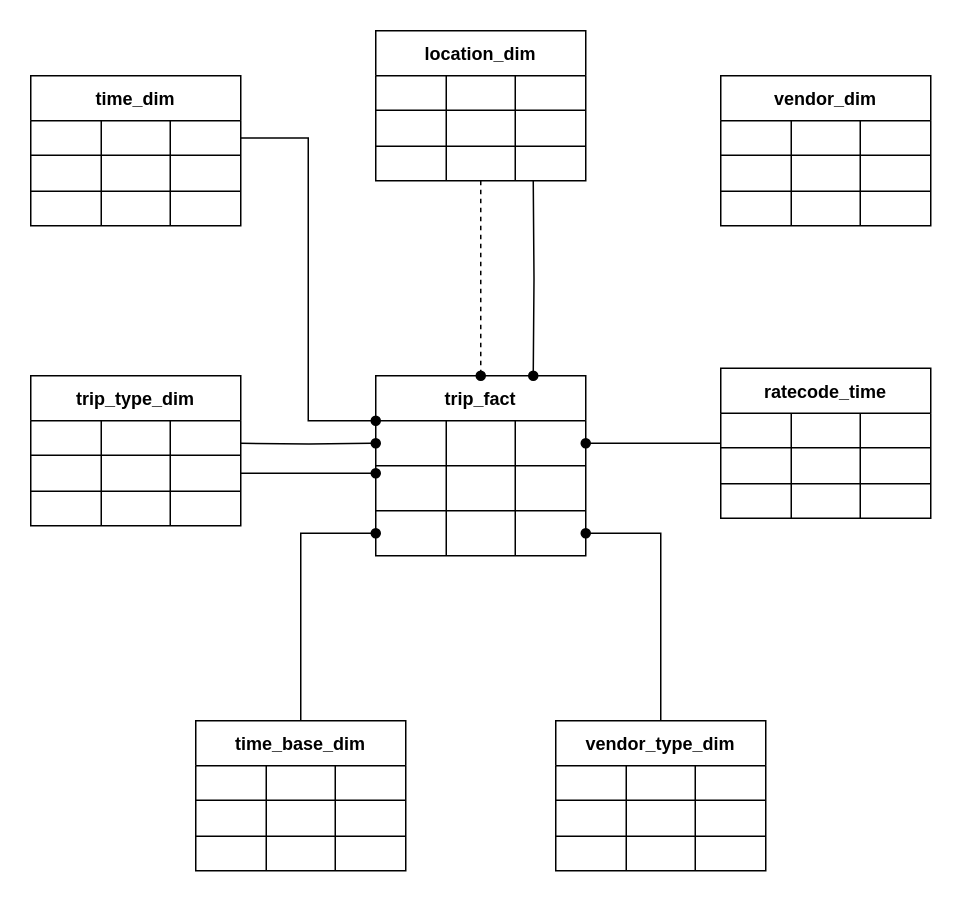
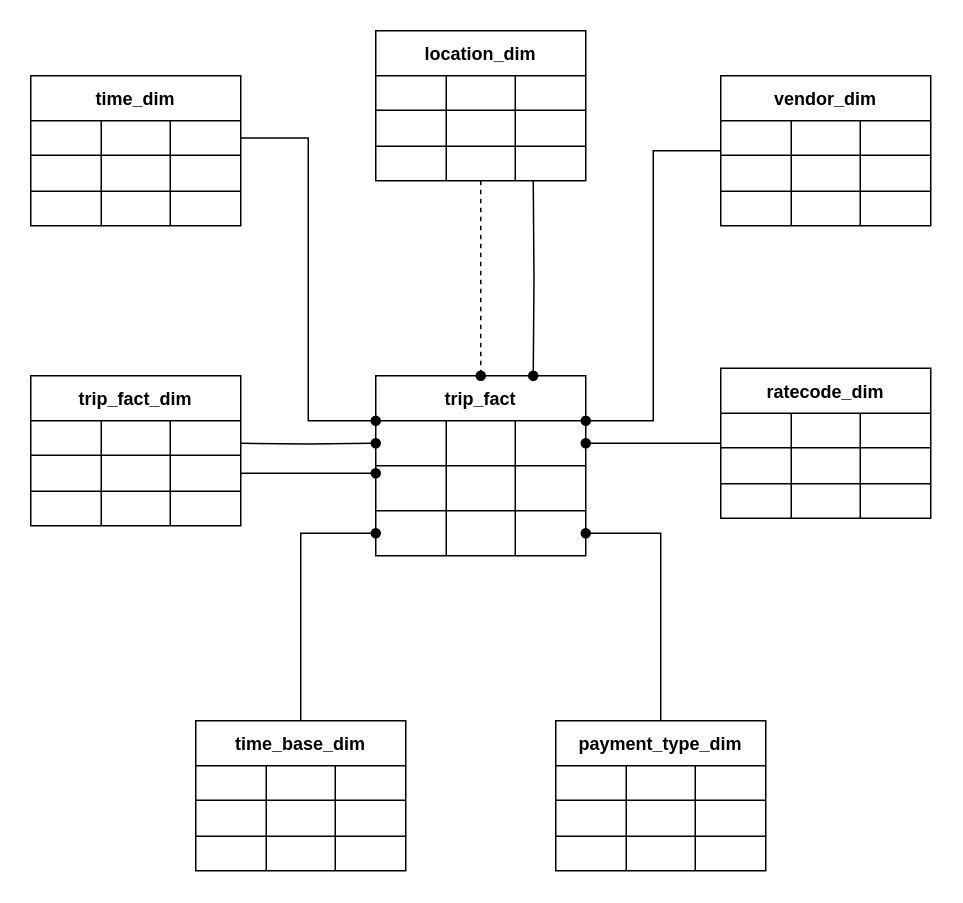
none -> (653, 285)
(825, 392) -> (825, 392)
(135, 399) -> (135, 399)
(660, 744) -> (660, 744)
